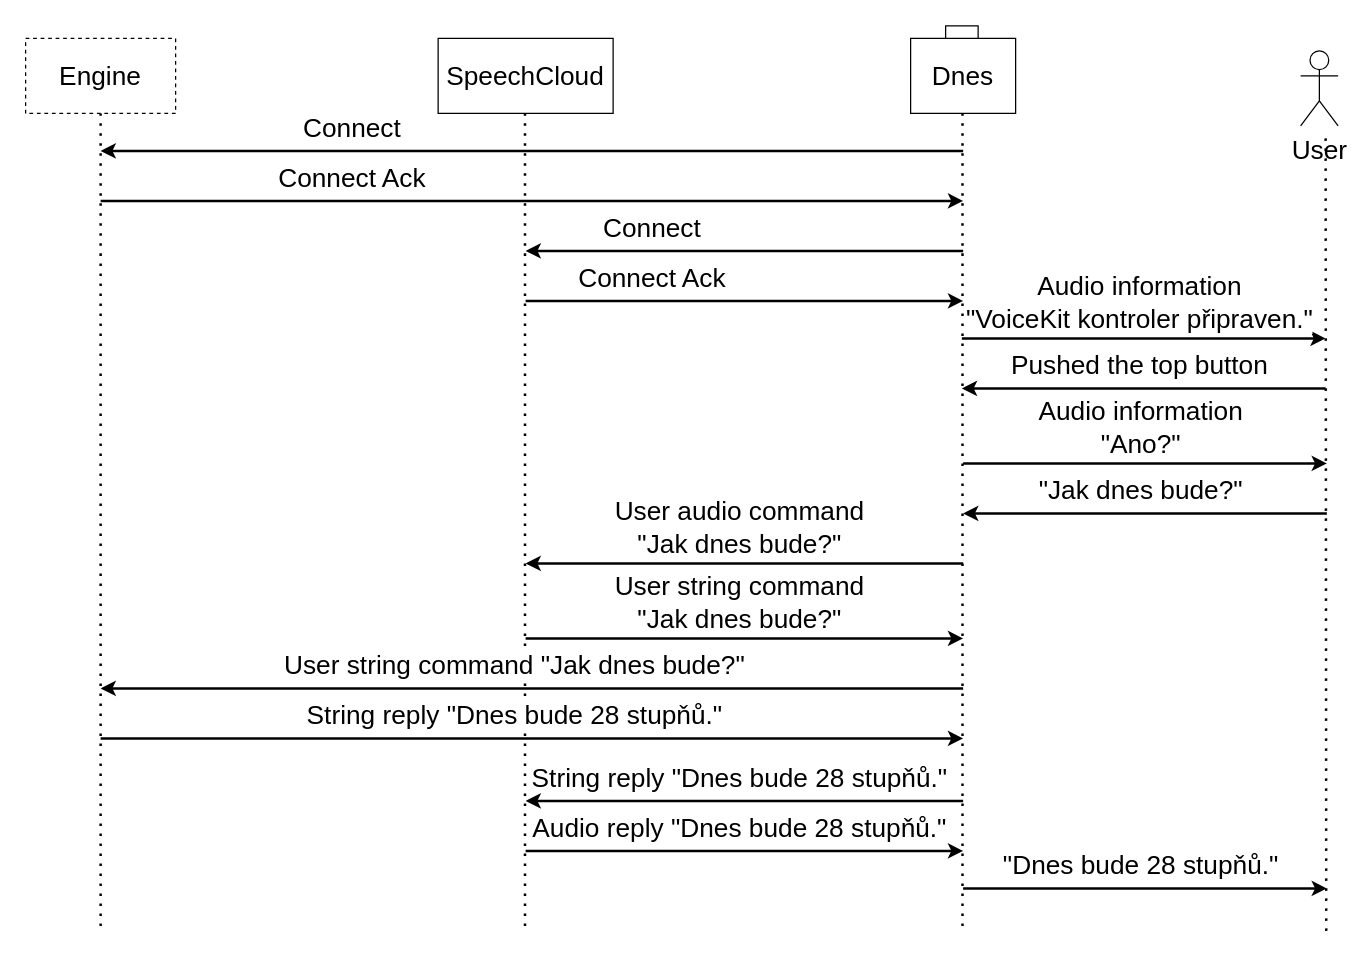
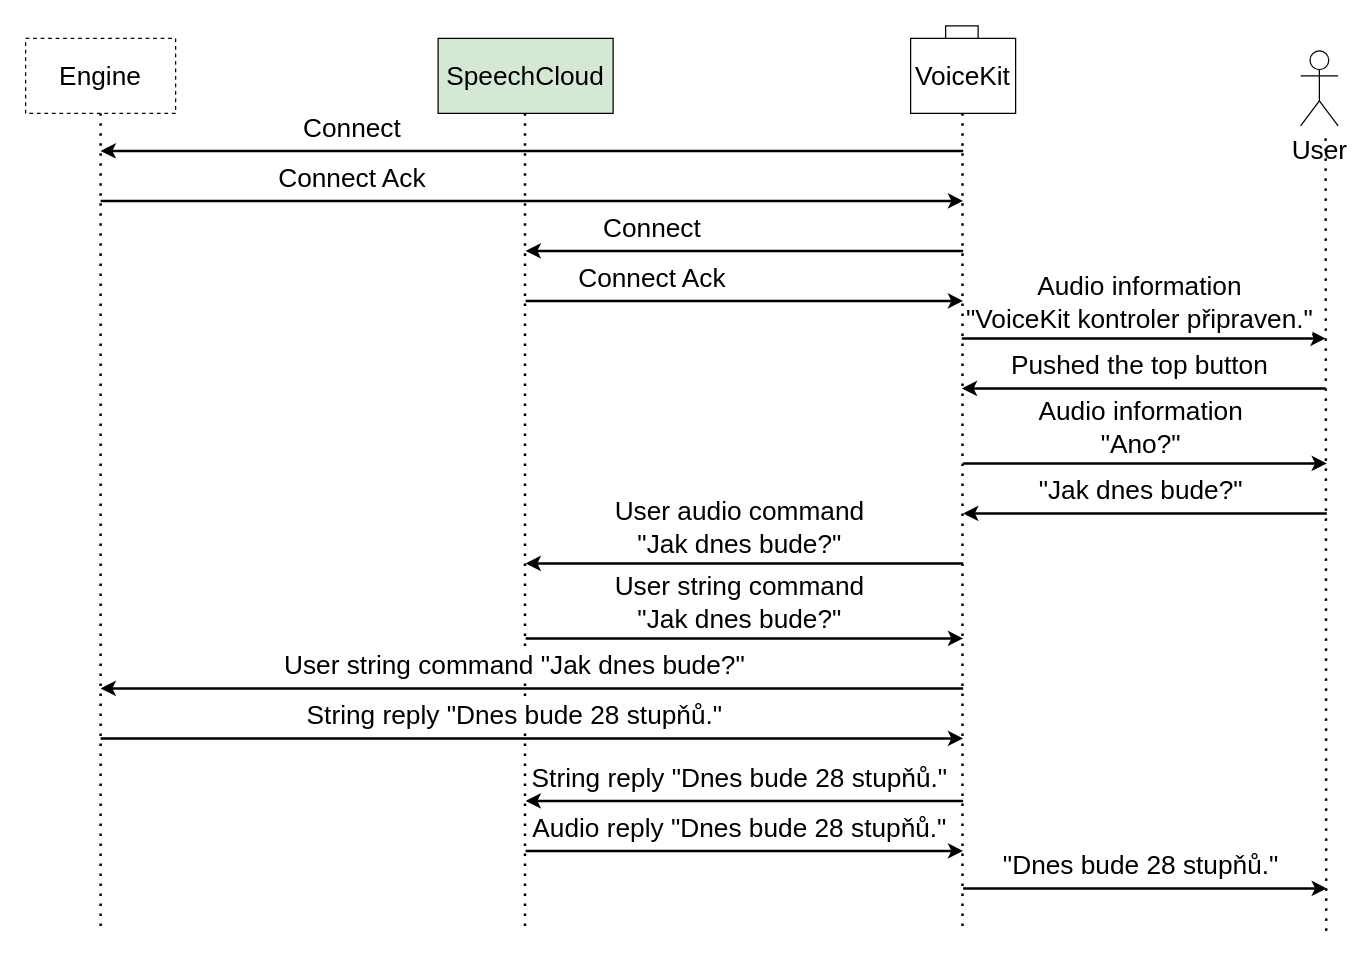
(526, 76) -> (526, 76)
(963, 76) -> (963, 76)
